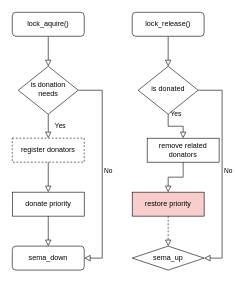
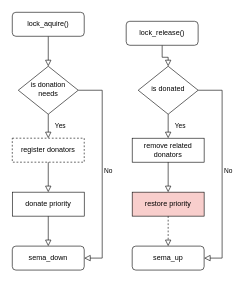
(168, 24) -> (162, 33)
(183, 150) -> (168, 150)
(168, 258) -> (168, 258)
